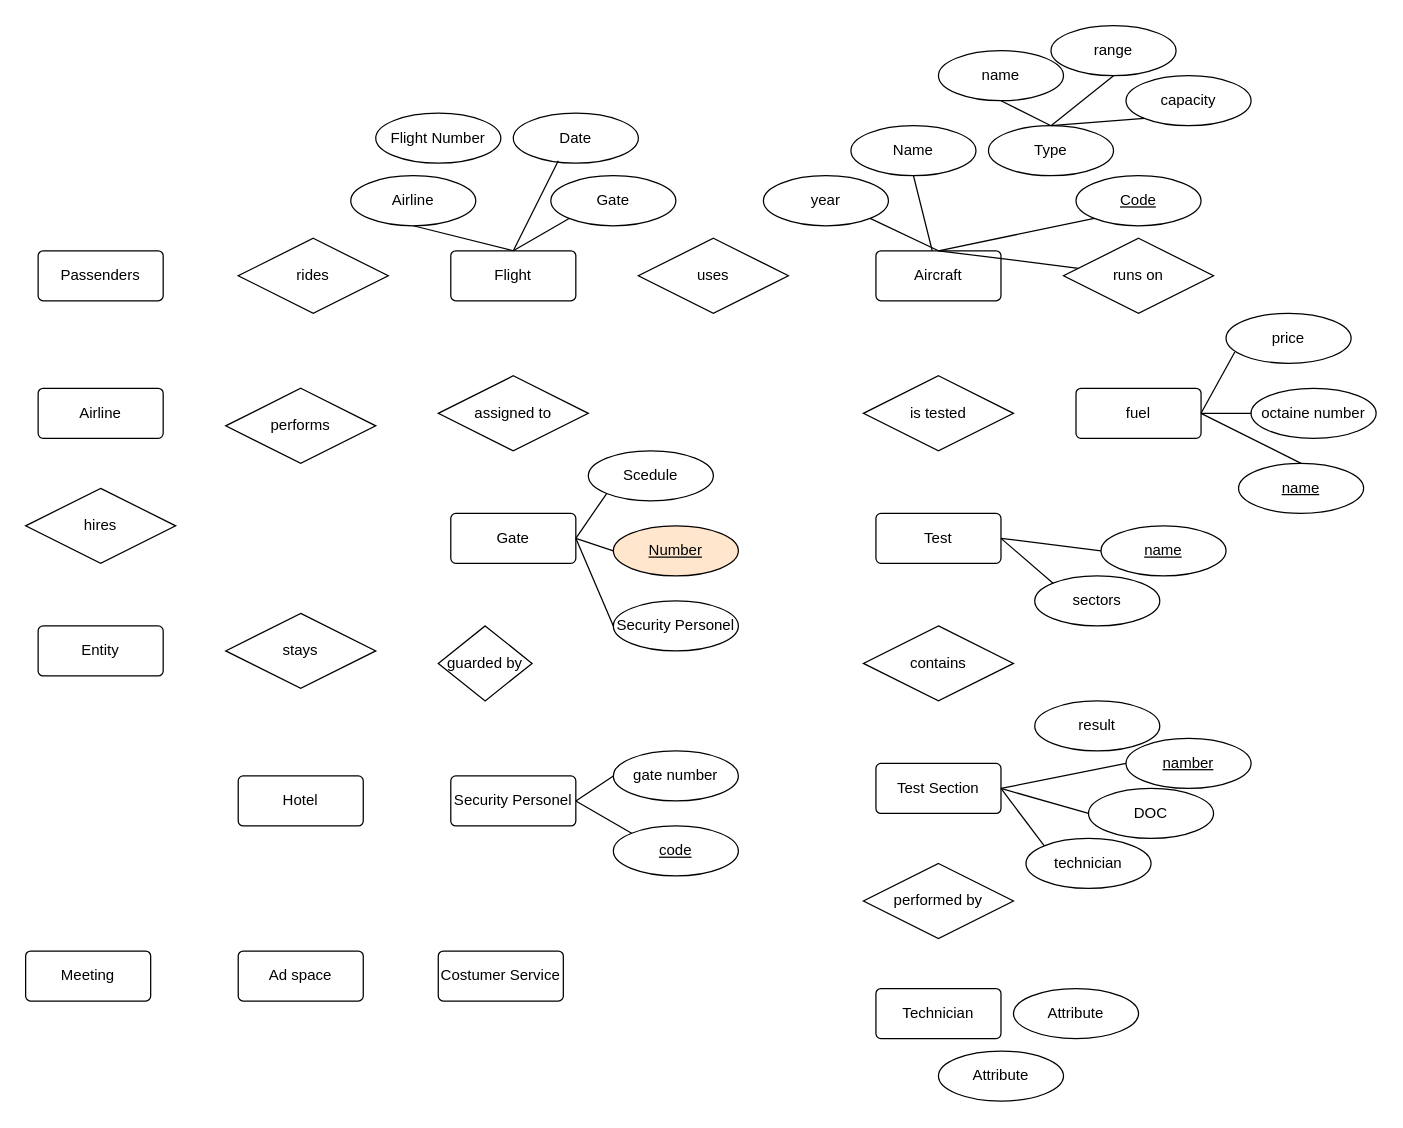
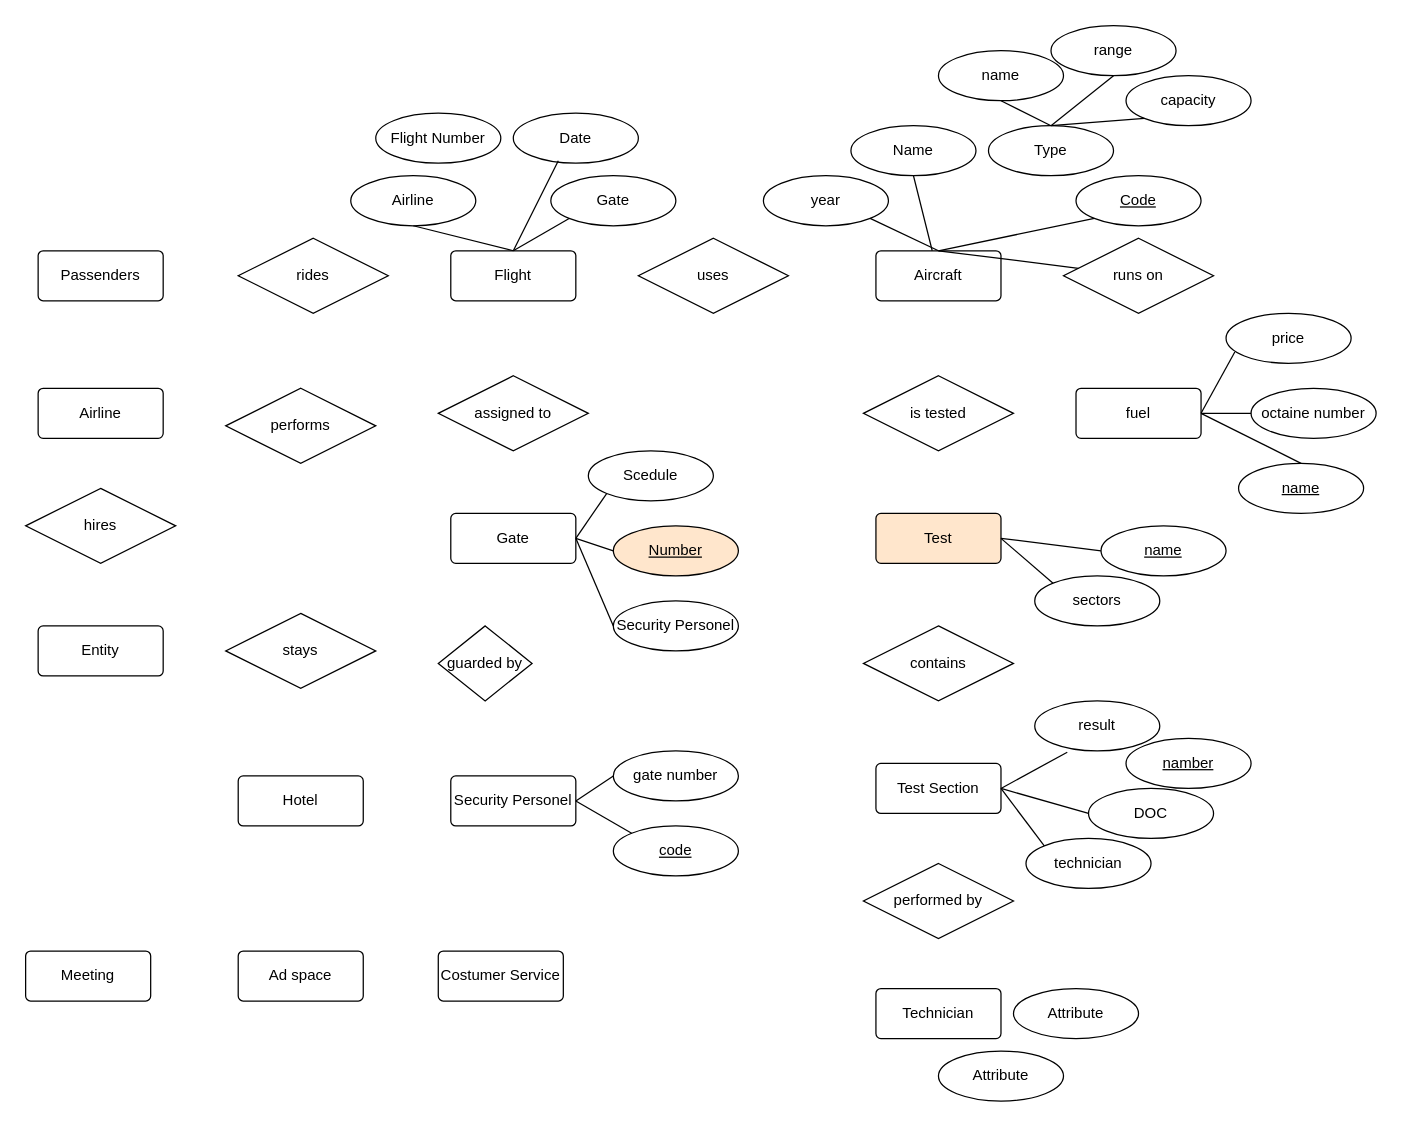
(938, 538) -> (938, 538)
none -> (1035, 769)
(1066, 775) -> none
